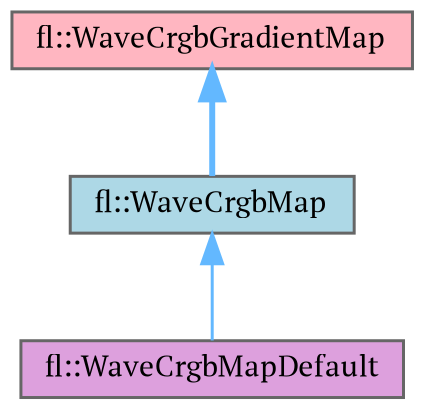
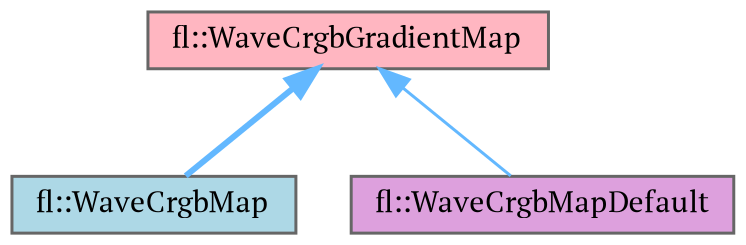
(212, 302) -> (457, 132)
